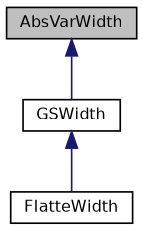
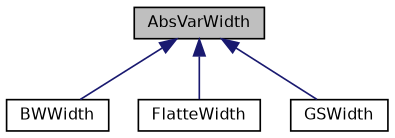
none -> (58, 115)
(72, 170) -> (199, 78)
